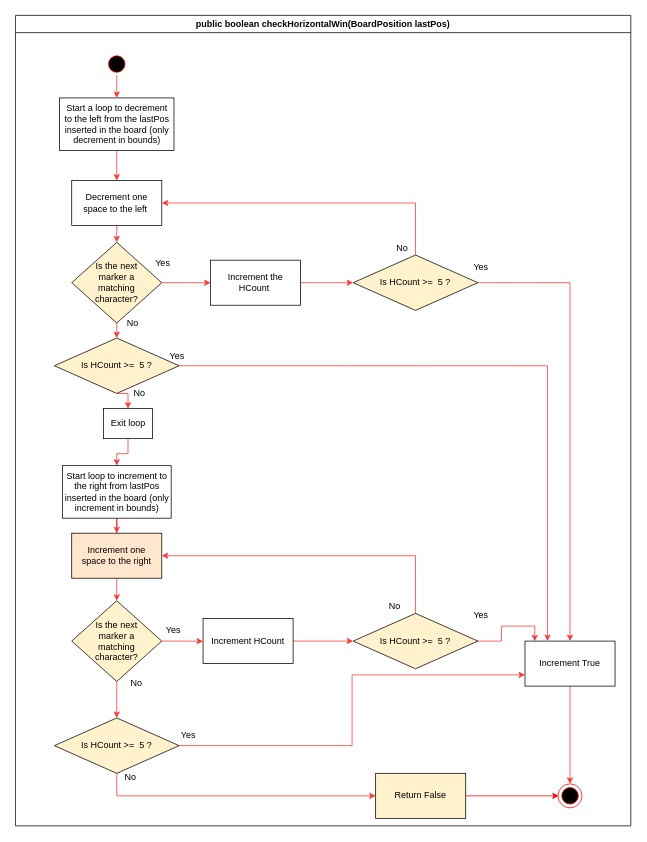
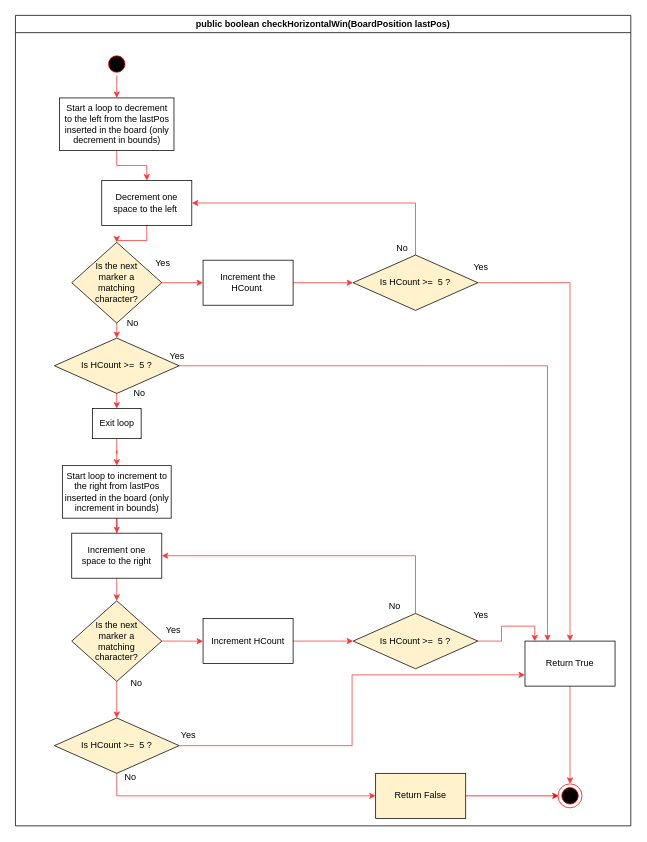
(117, 203) -> (147, 203)
(255, 283) -> (248, 283)
(128, 423) -> (117, 423)
(117, 555) -> (117, 555)
(570, 663) -> (570, 663)
